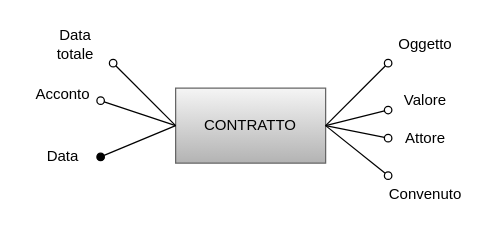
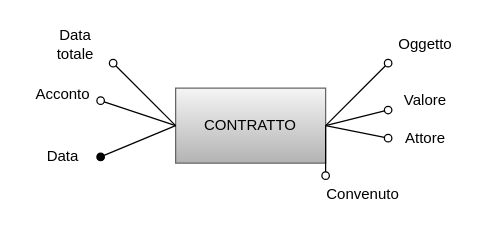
(426, 194) -> (363, 194)
